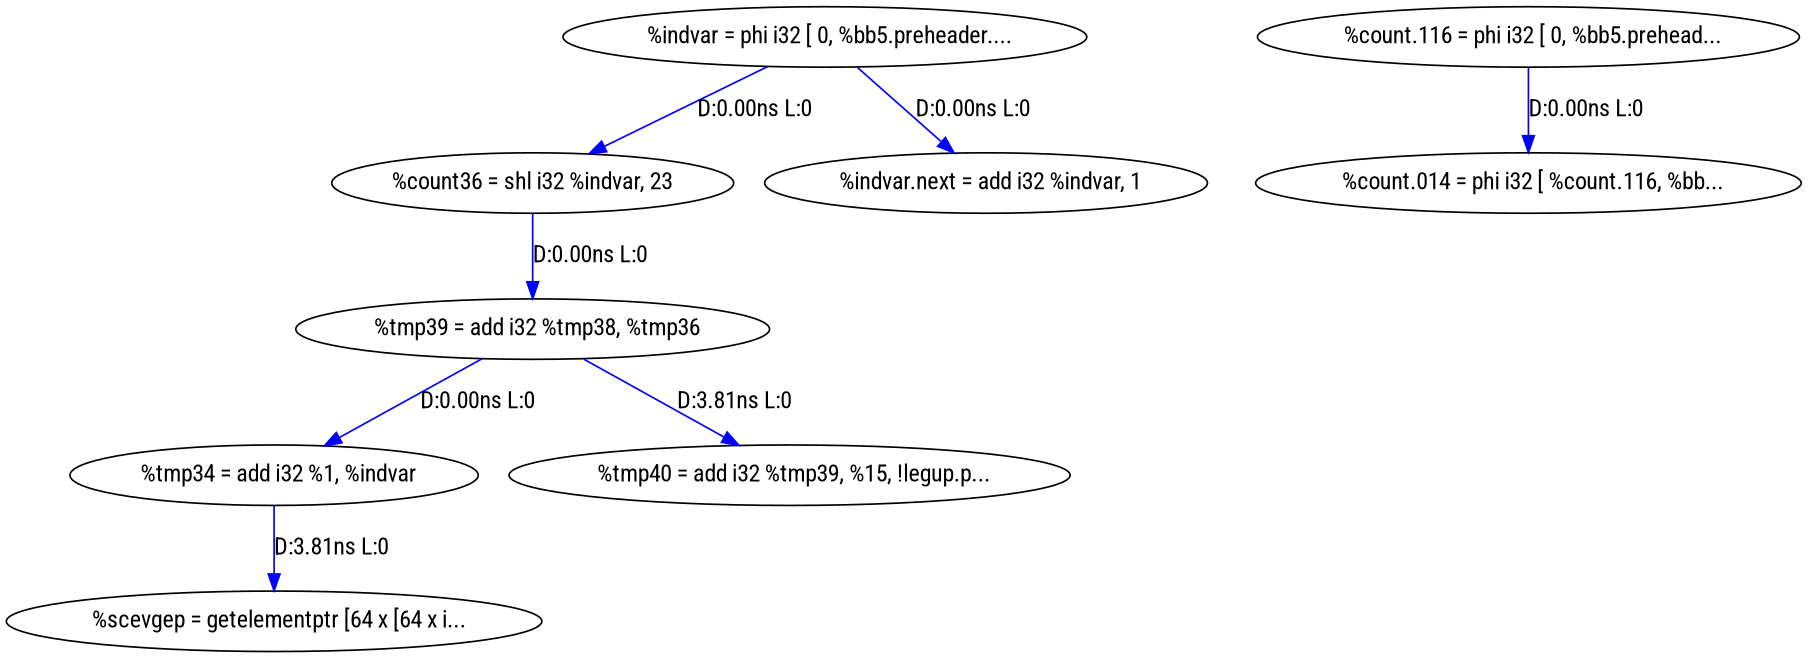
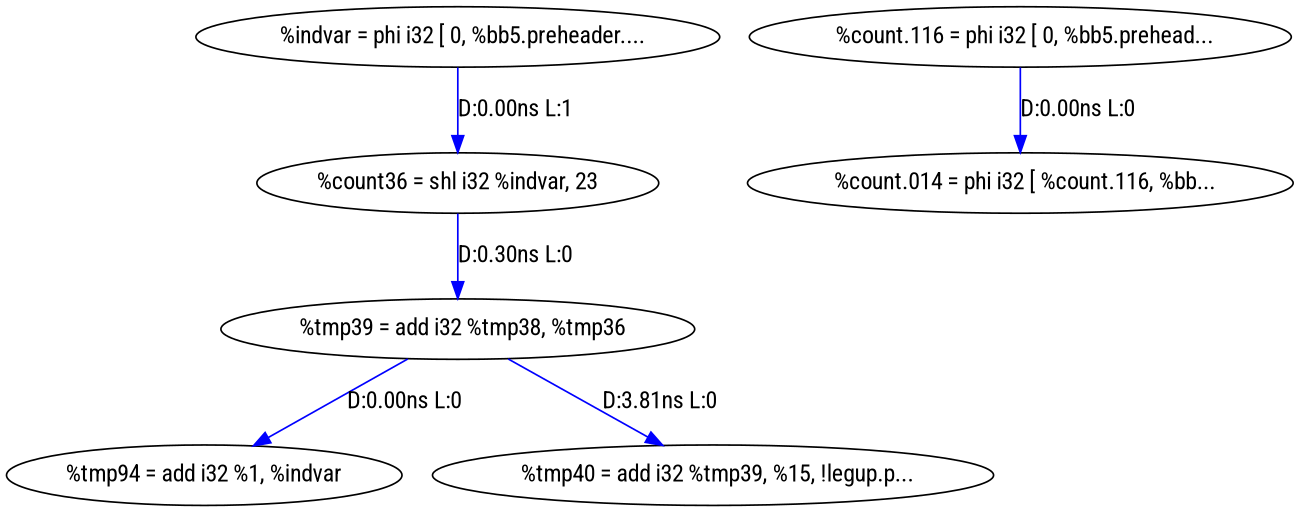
(755, 110) -> (516, 110)
(986, 183) -> none
(591, 256) -> (516, 256)
(274, 475) -> (204, 475)
(274, 621) -> none
